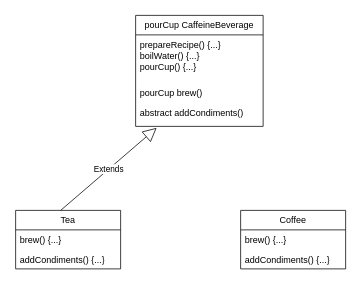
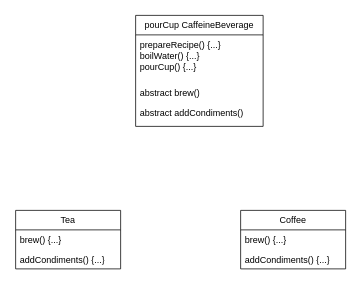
(175, 94) -> (178, 94)
(104, 173) -> none
